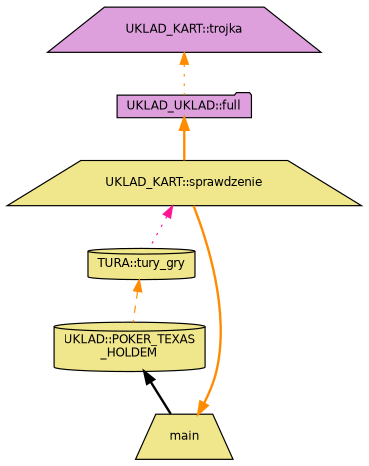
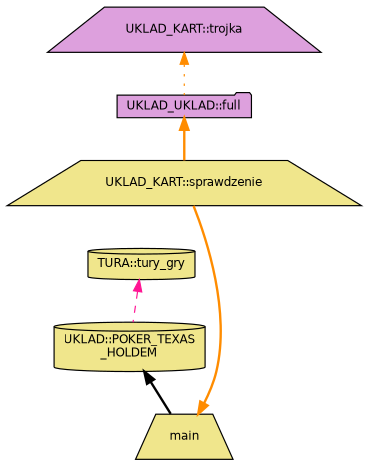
(158, 232) -> none
(135, 307) -> (135, 307)
